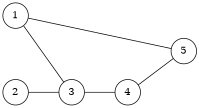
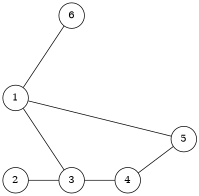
none -> (72, 16)
